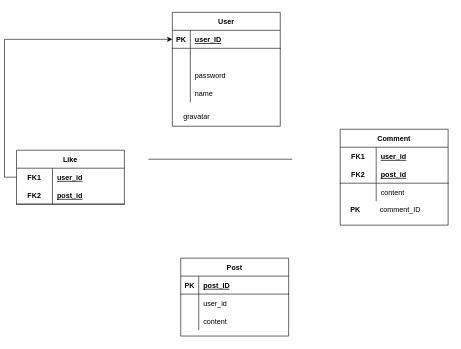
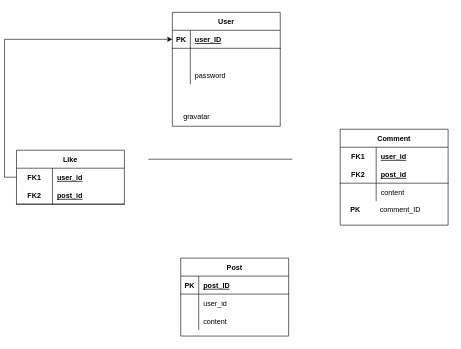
(236, 93) -> none
